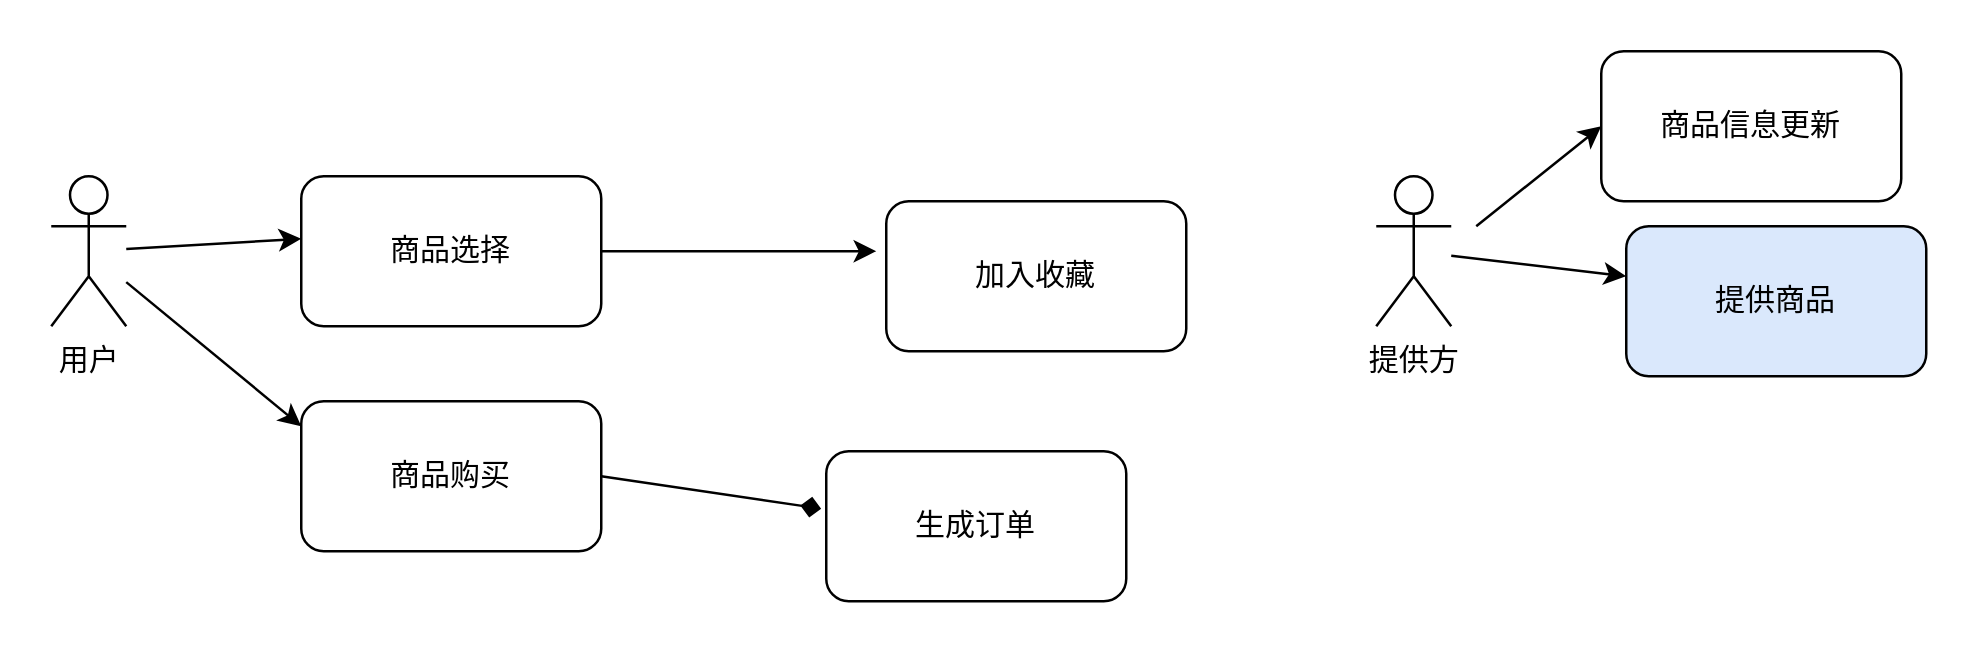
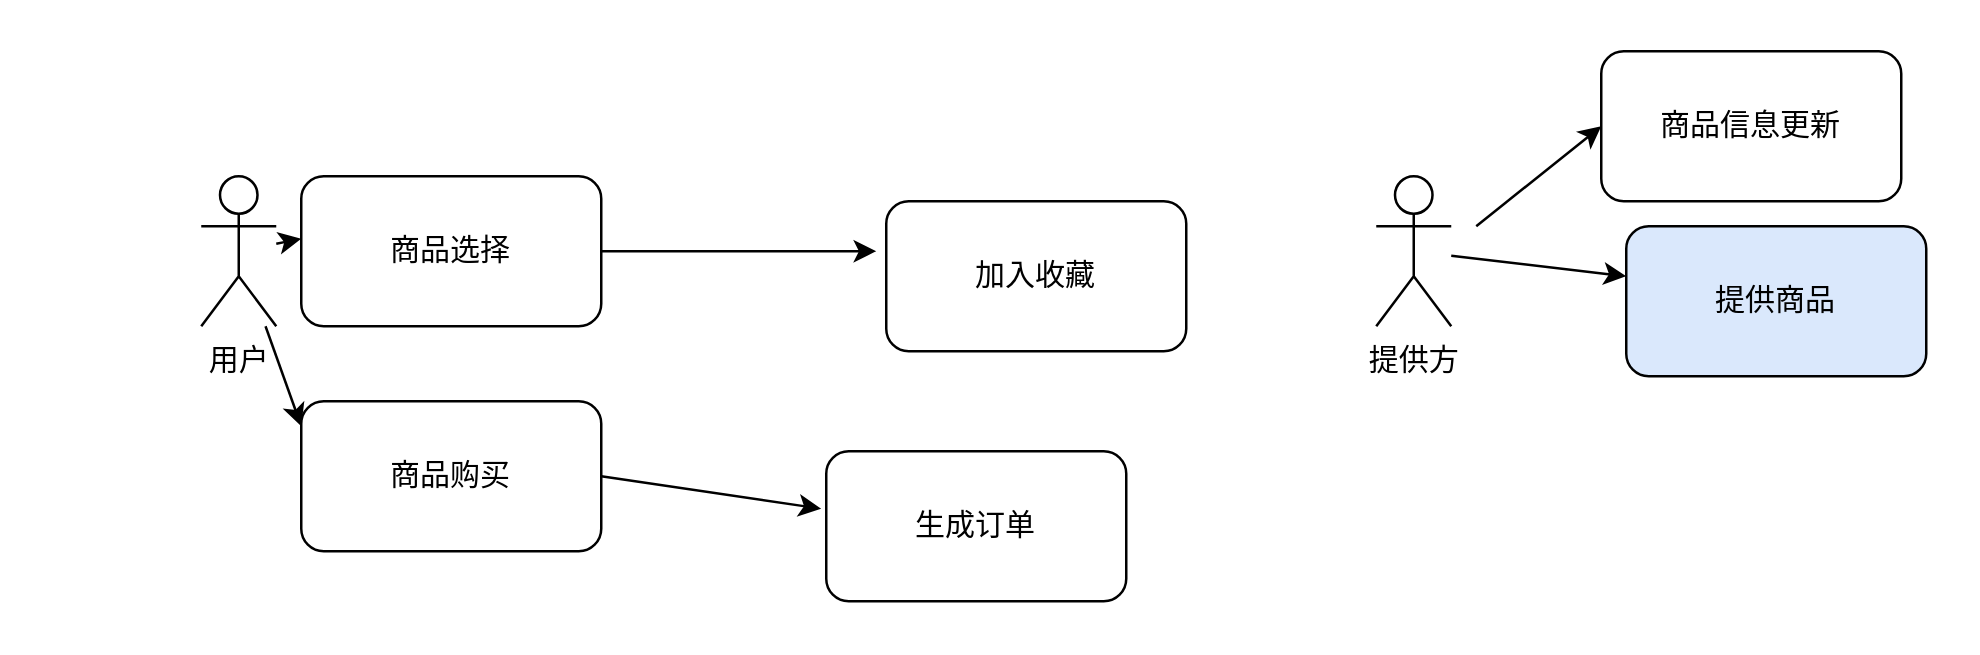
(89, 251) -> (239, 251)
(801, 506) -> (802, 506)
